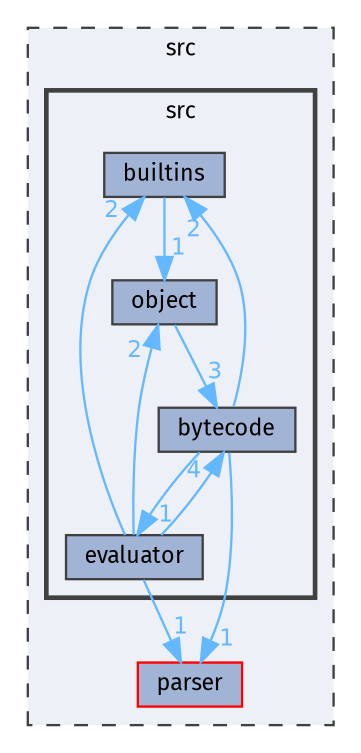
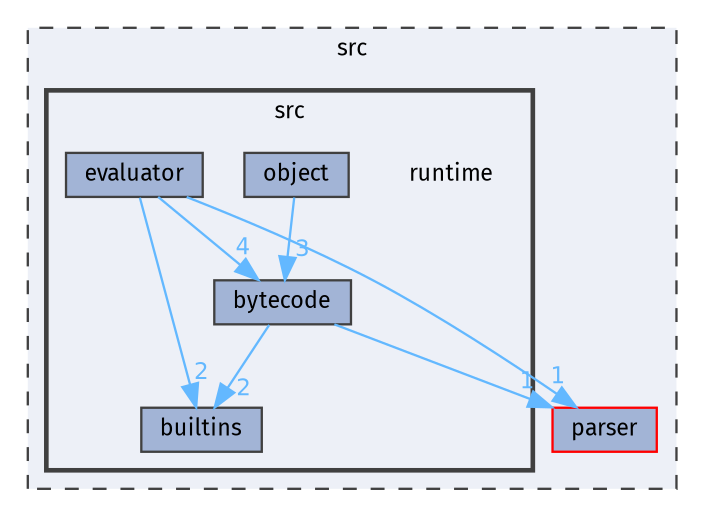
none -> (452, 175)
(164, 227) -> none
(136, 440) -> none
(173, 483) -> none
